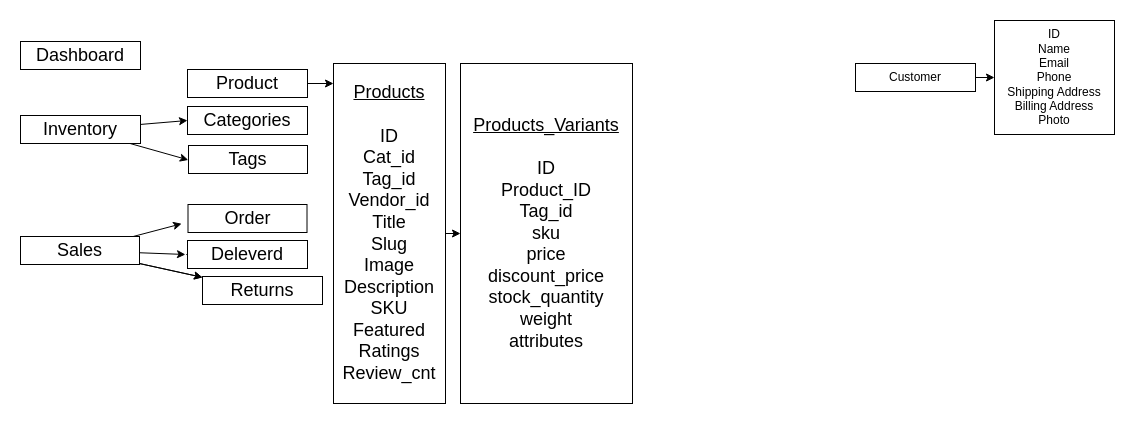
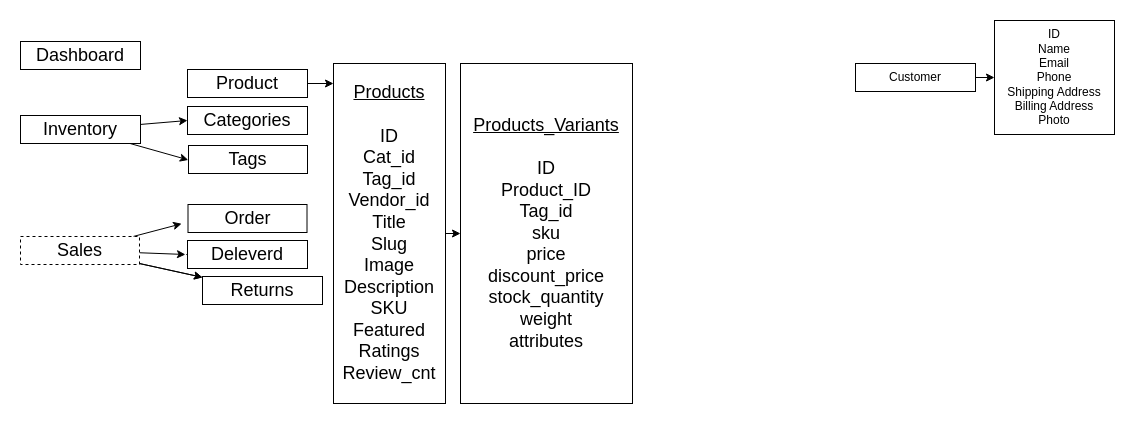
(80, 251) -> (80, 251)
